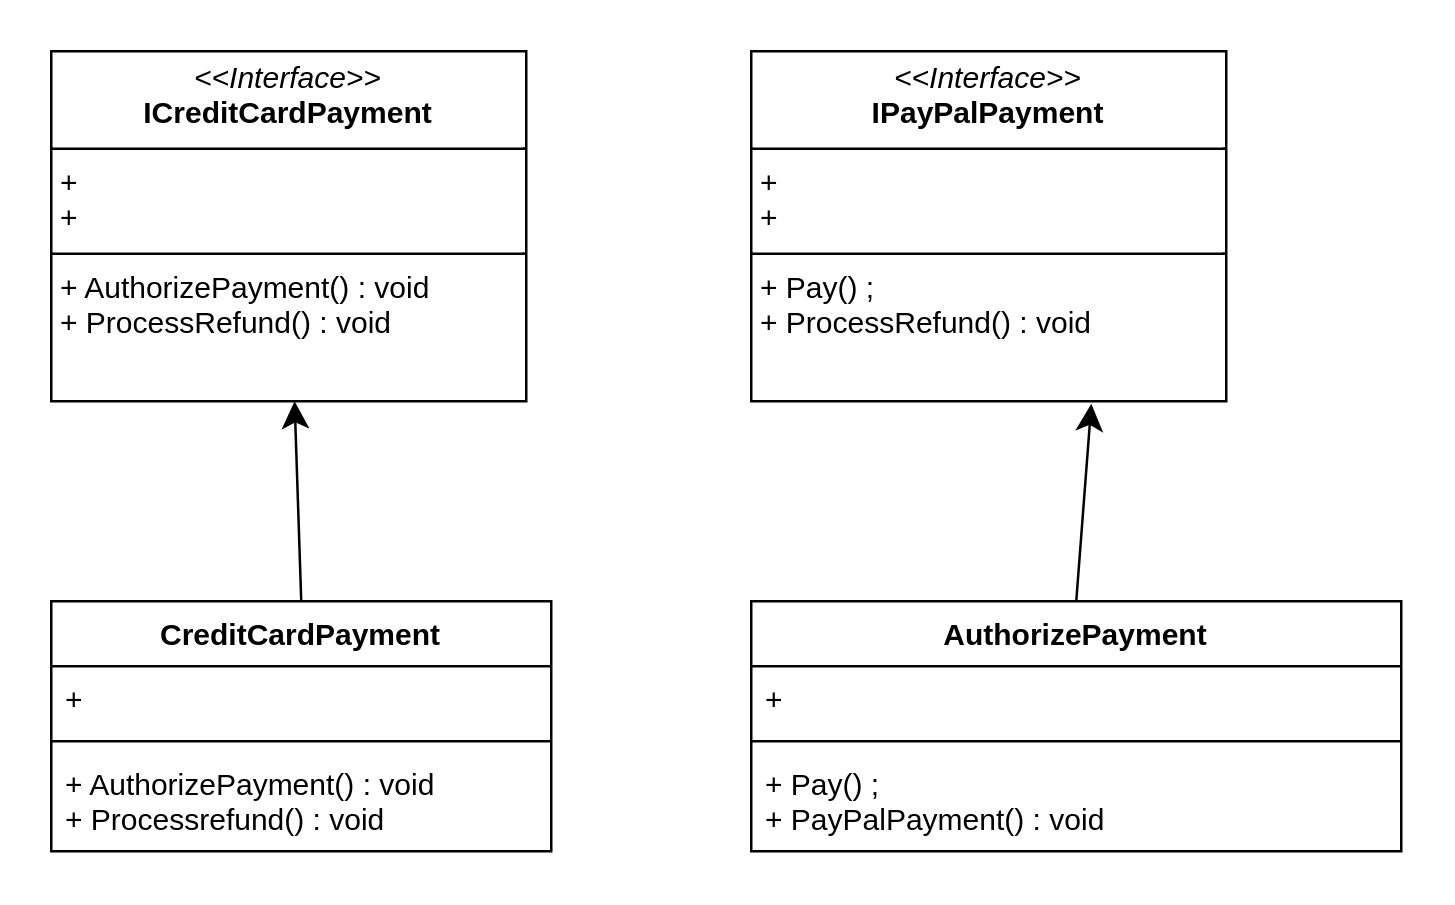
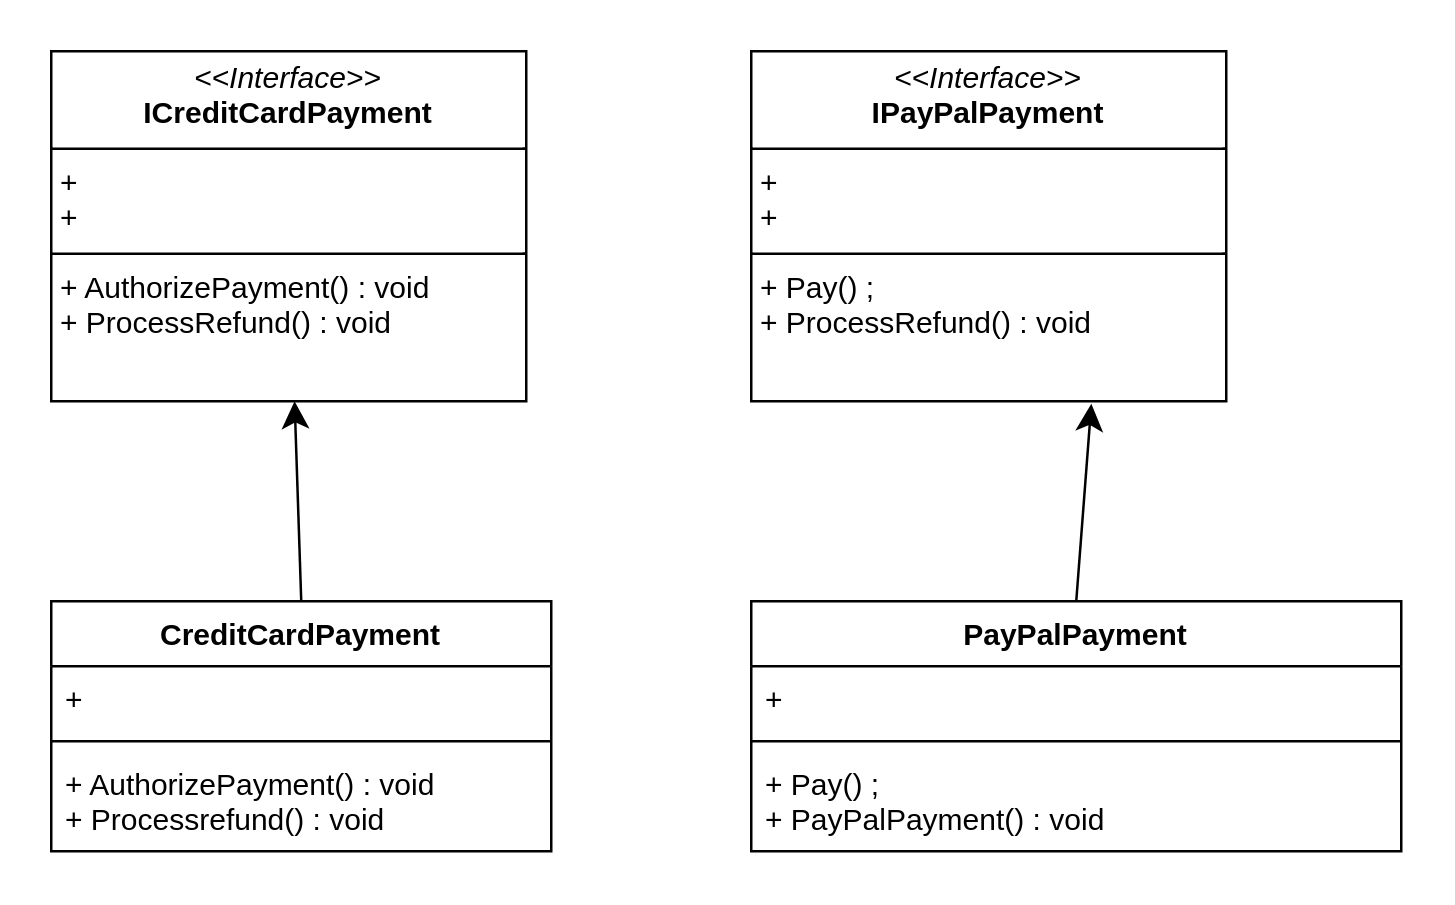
(1076, 637) -> (1076, 637)
